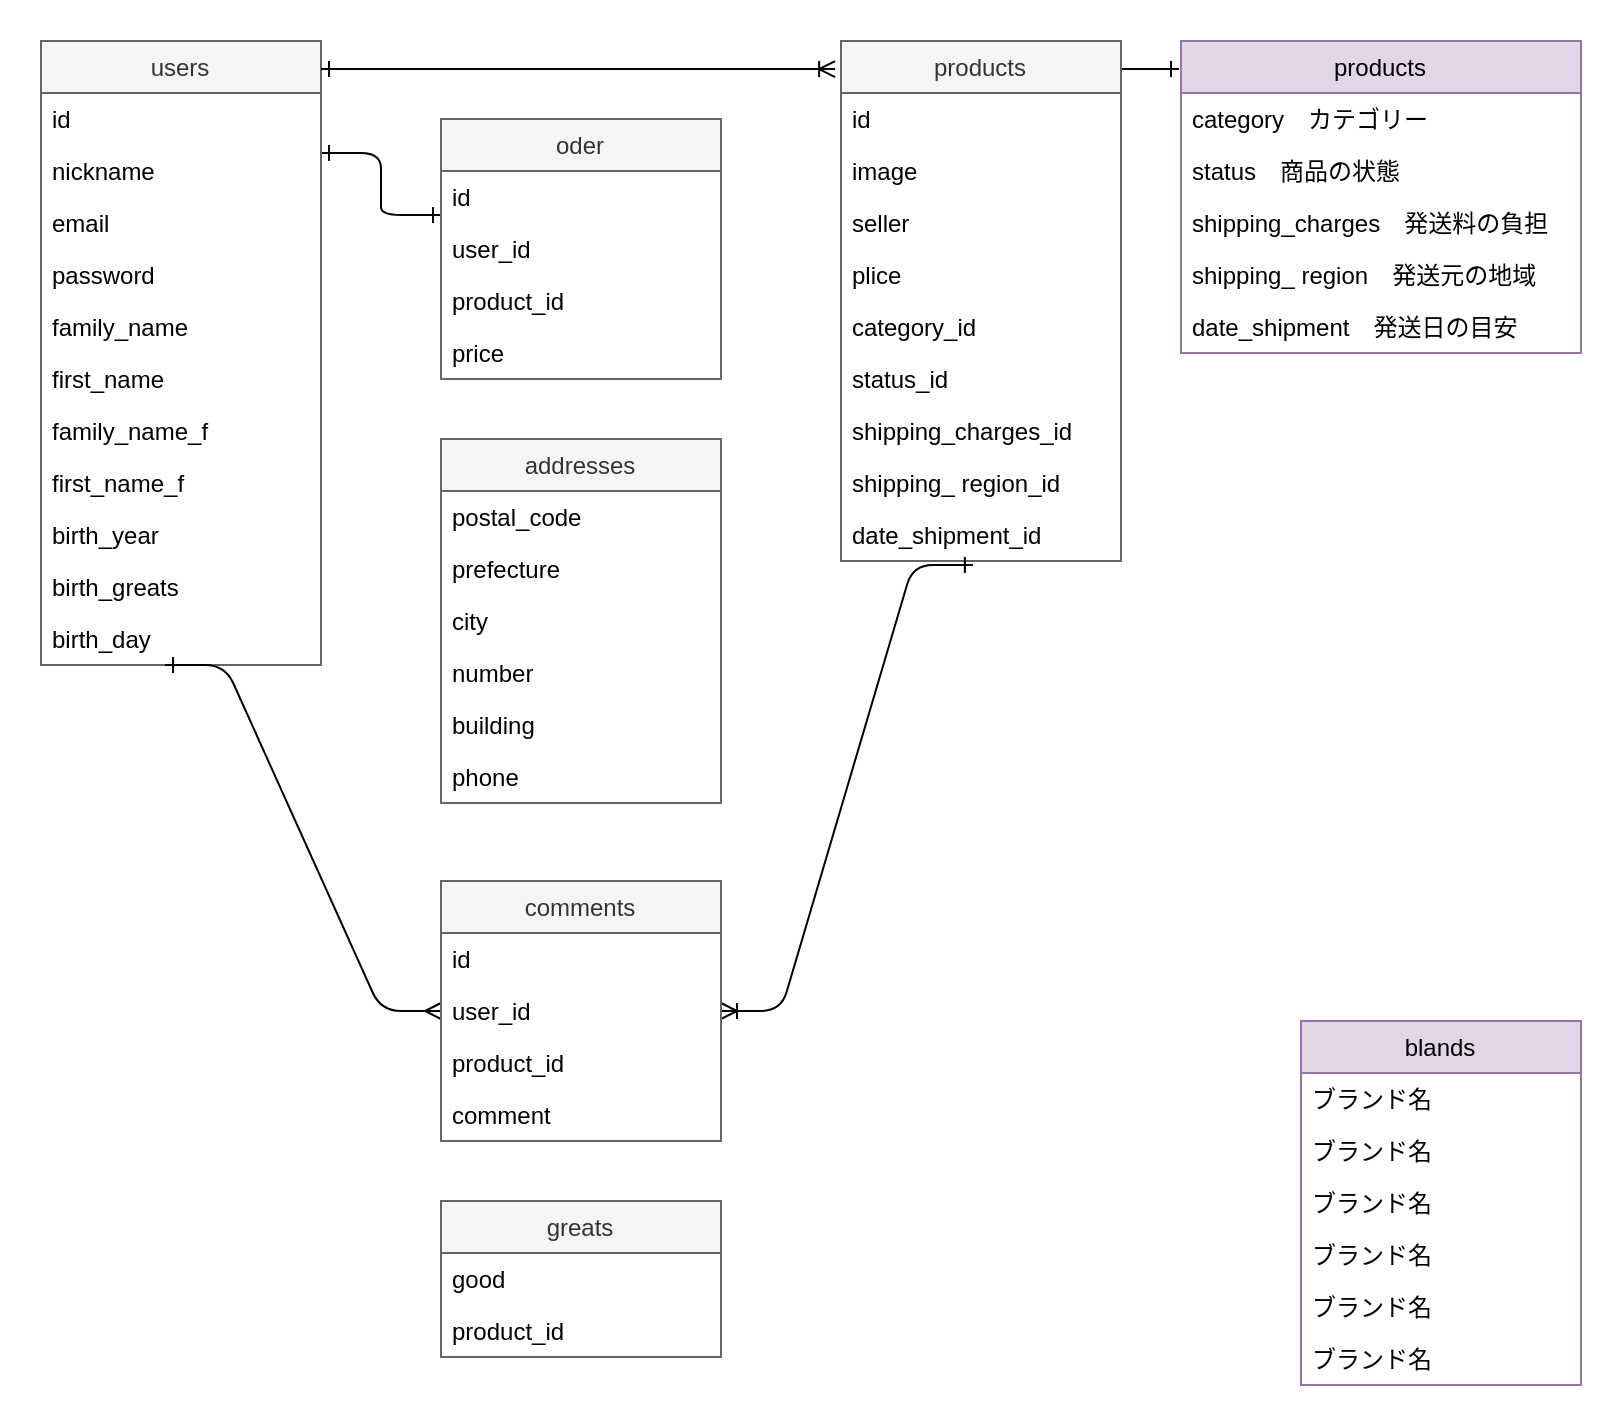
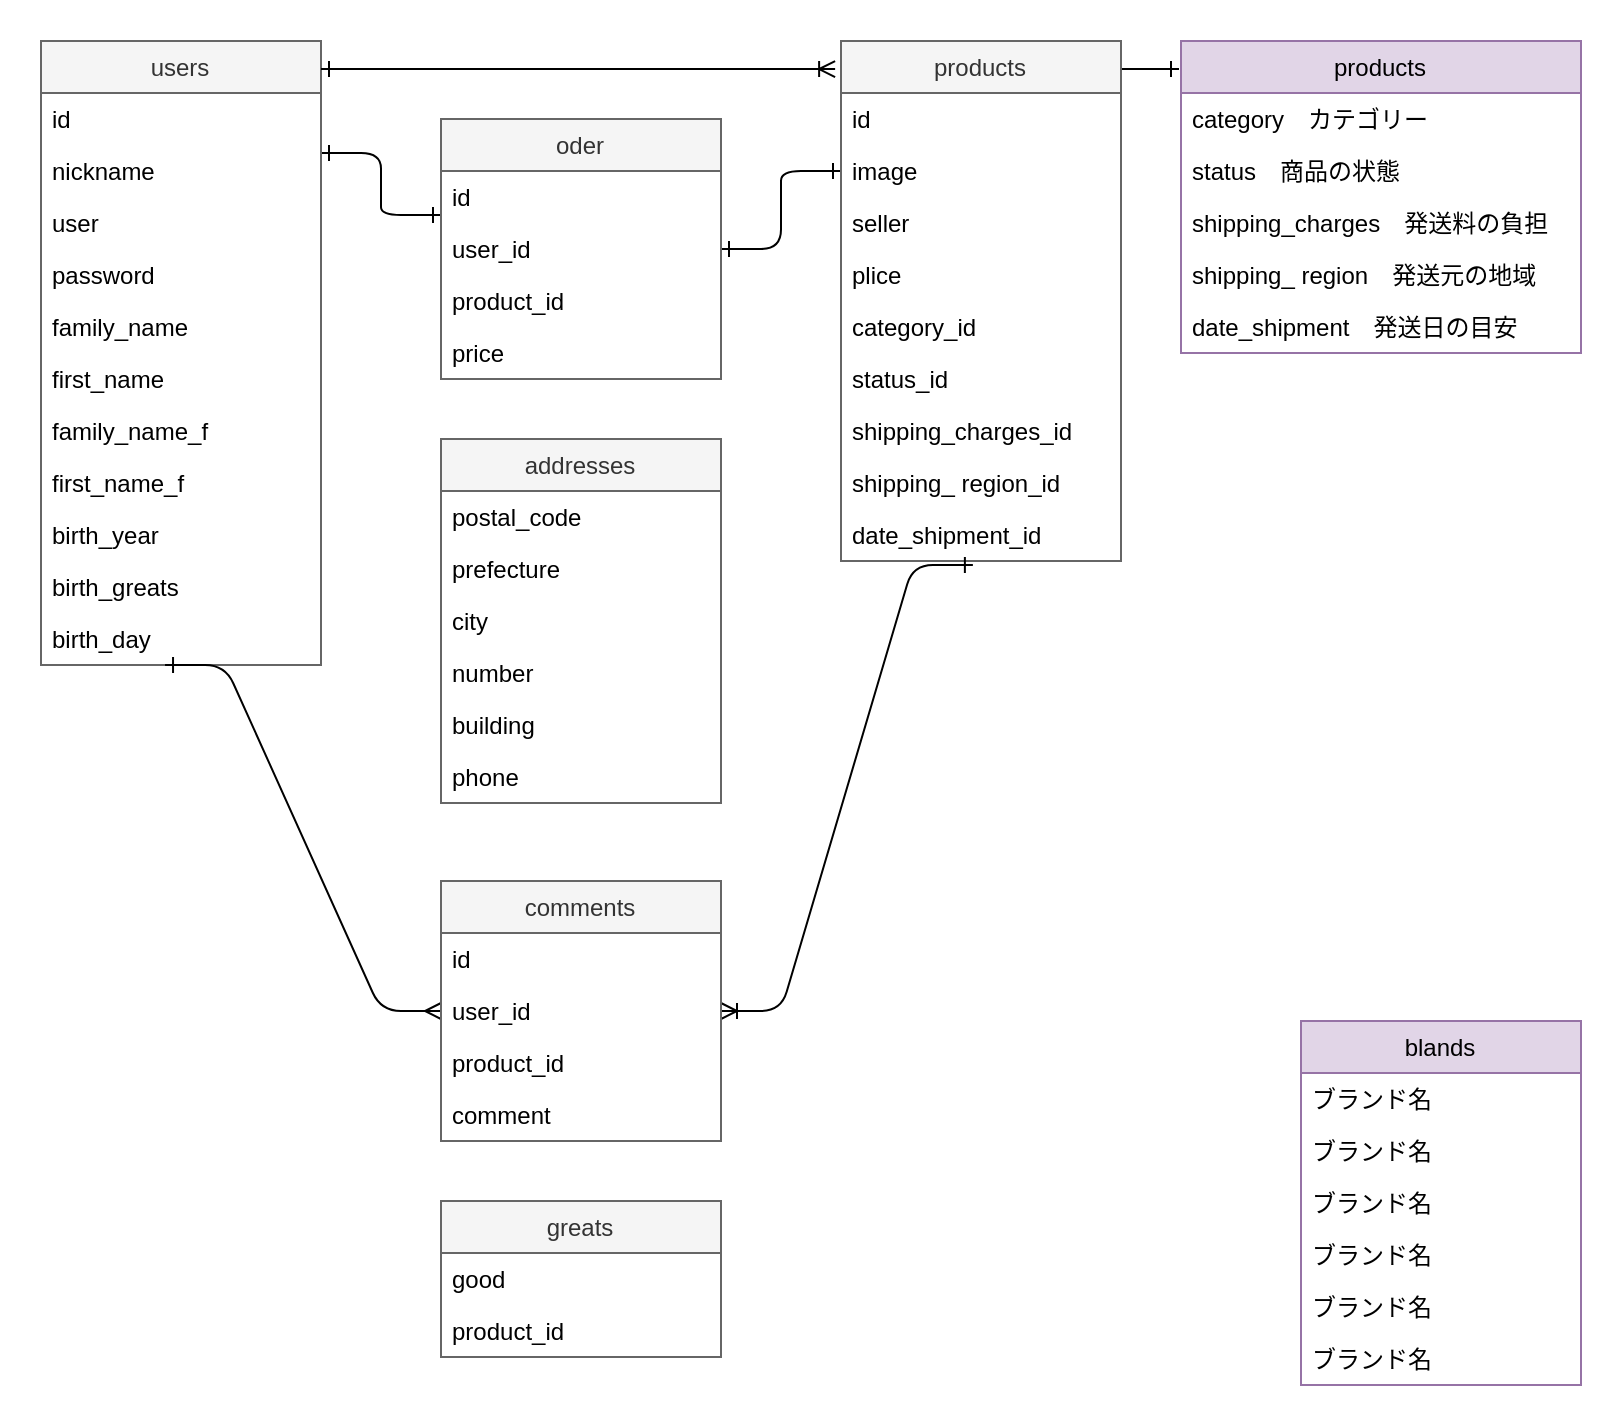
none -> (781, 209)
(79, 224) -> (79, 224)
